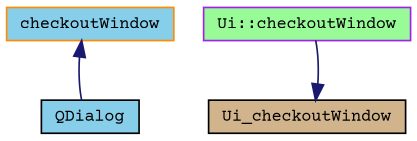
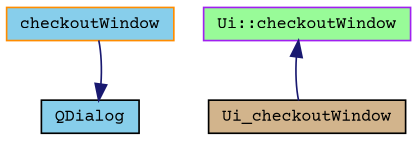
(318, 62) -> (296, 79)
(79, 79) -> (101, 62)
